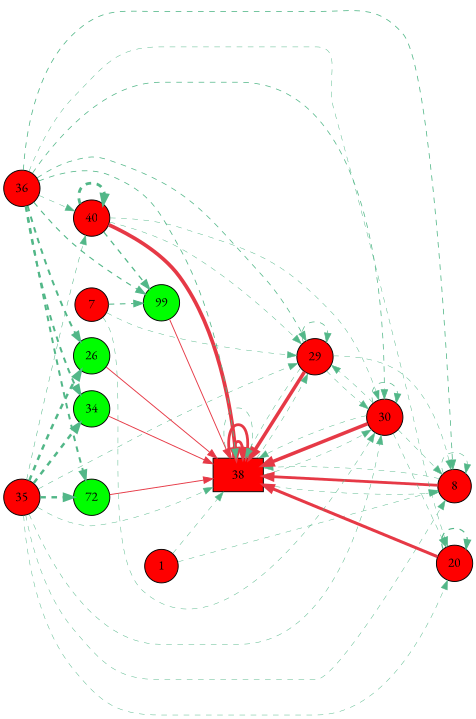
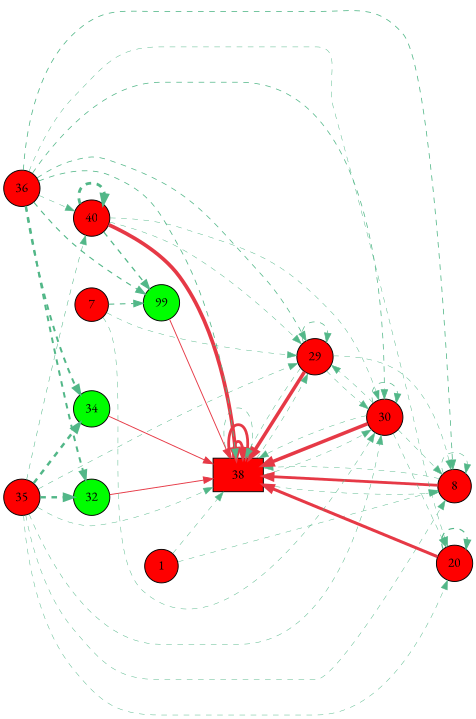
(92, 356) -> none
(92, 497) -> (92, 497)
